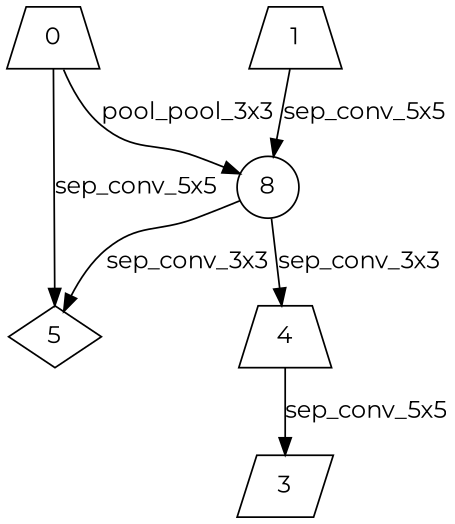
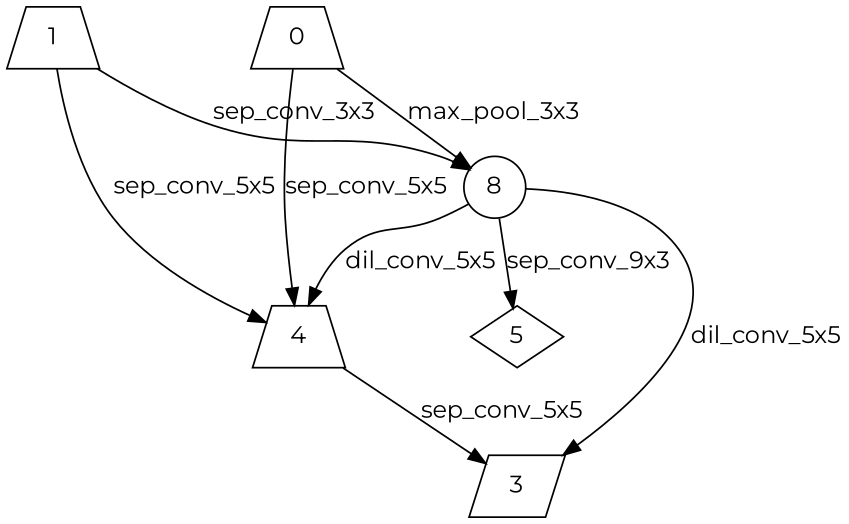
(188, 113) -> (494, 113)
(365, 113) -> (295, 113)
(54, 179) -> (284, 179)
none -> (116, 221)
(188, 262) -> (589, 262)
(360, 262) -> (421, 262)
none -> (692, 283)
